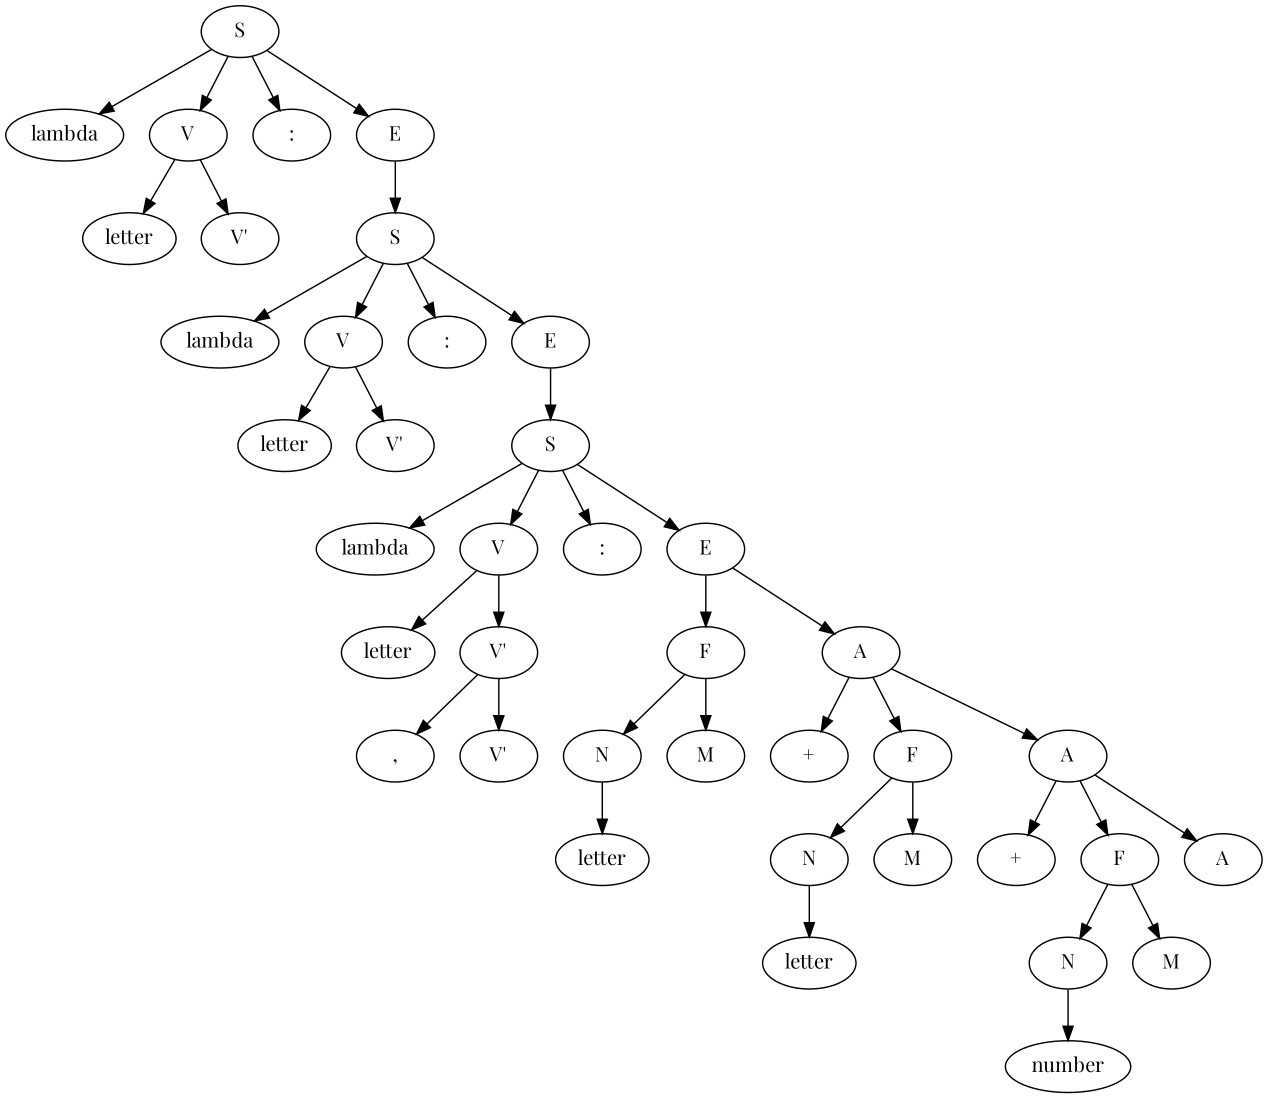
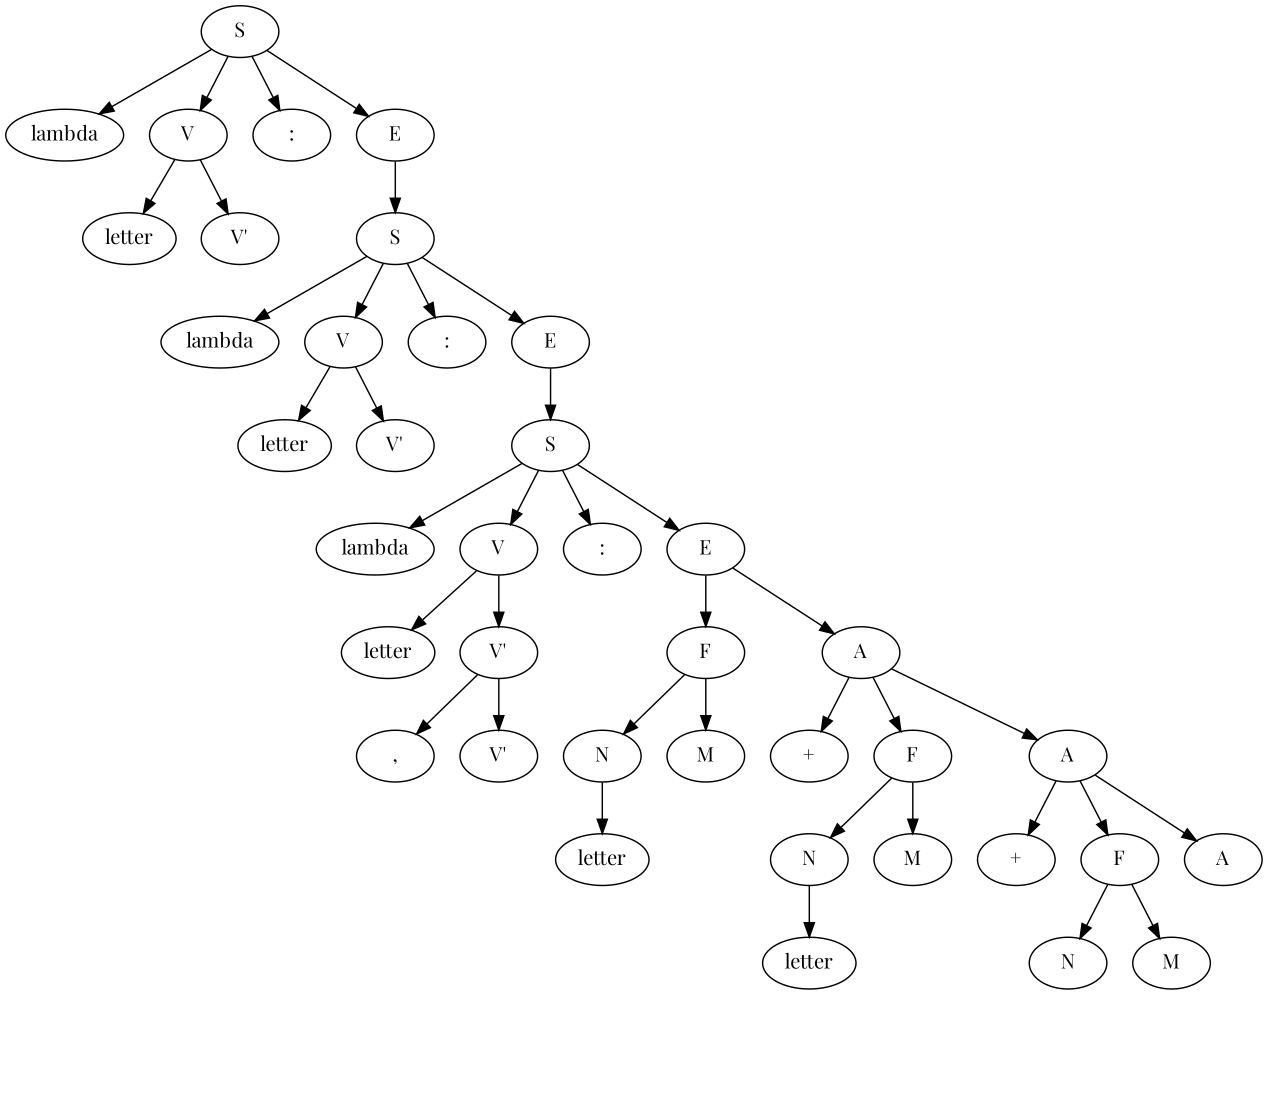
(1068, 1067) -> none
